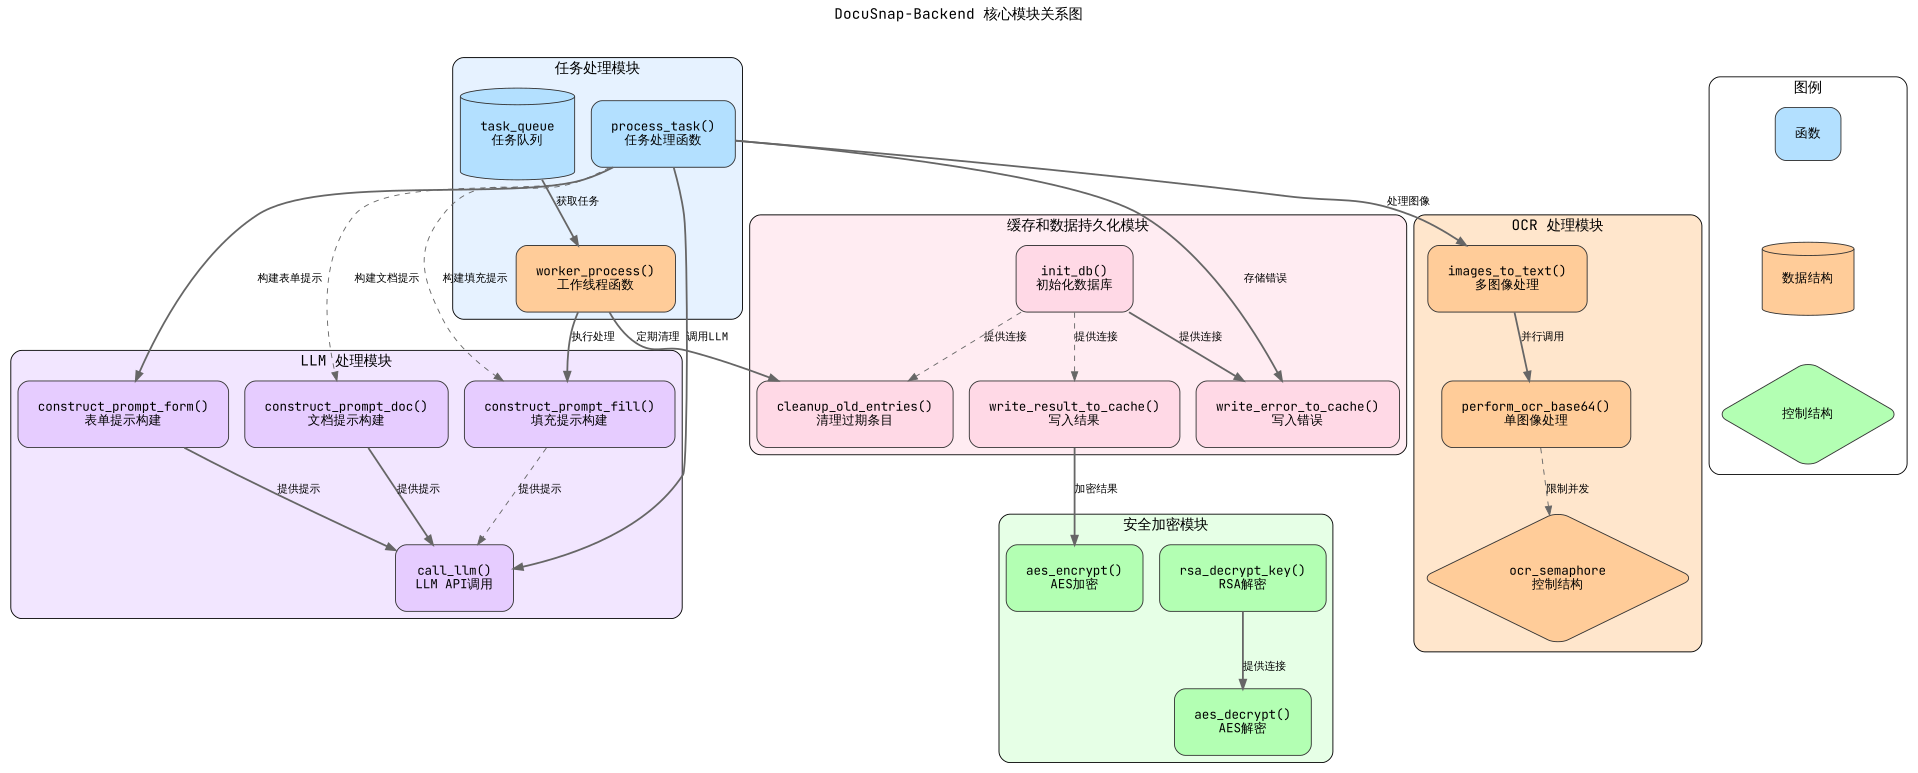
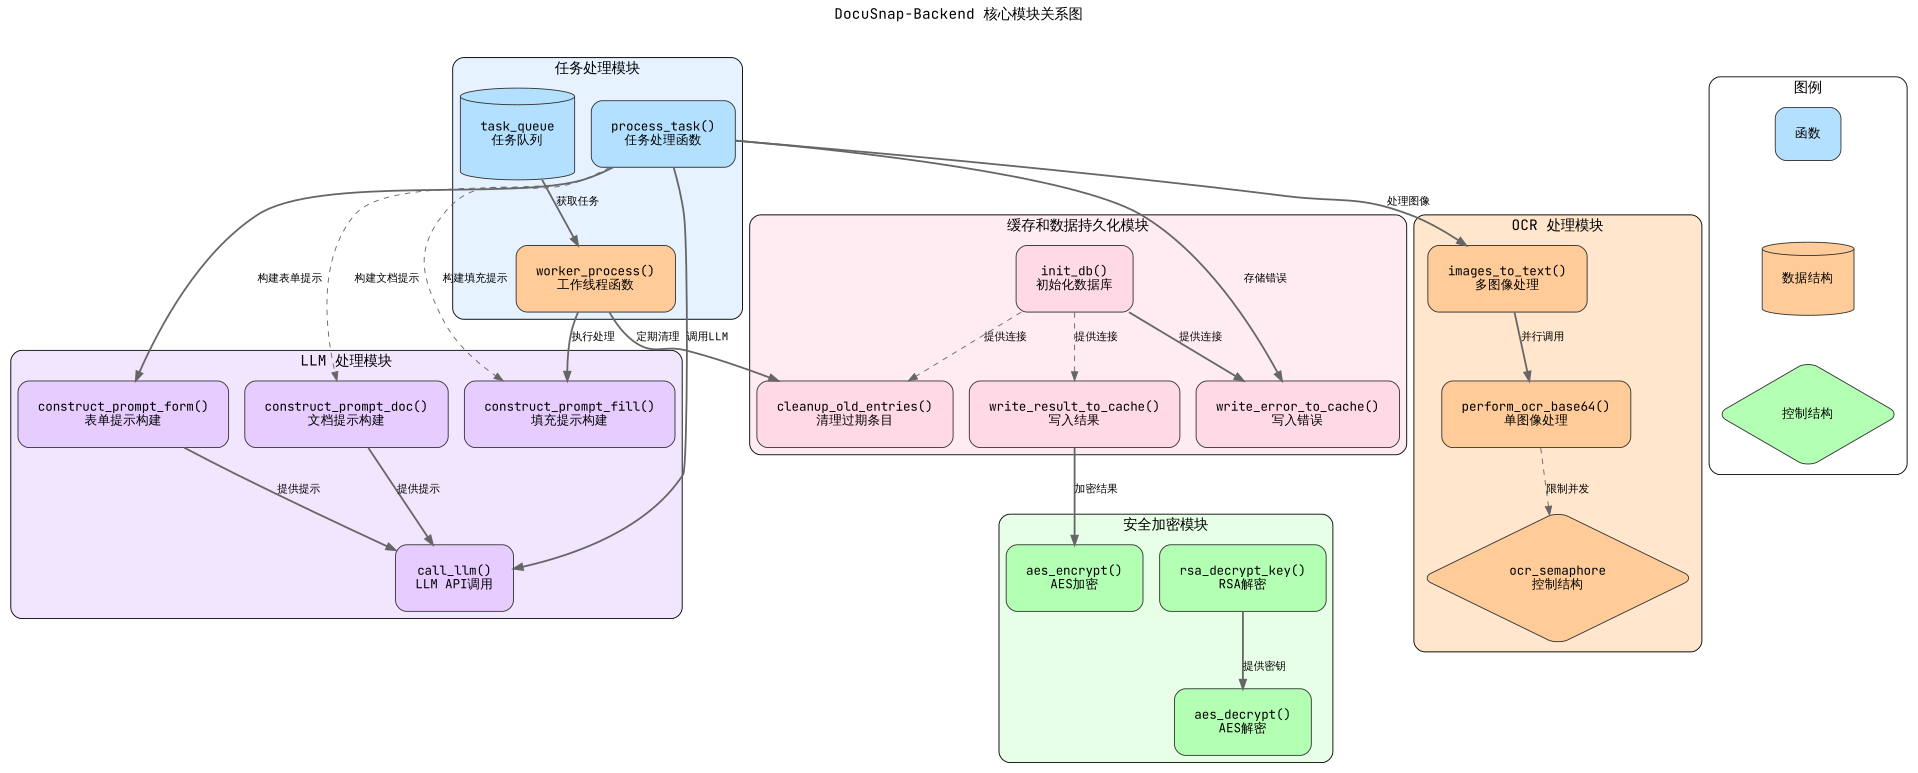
(515, 493) -> none
(1265, 667) -> (1265, 667)
